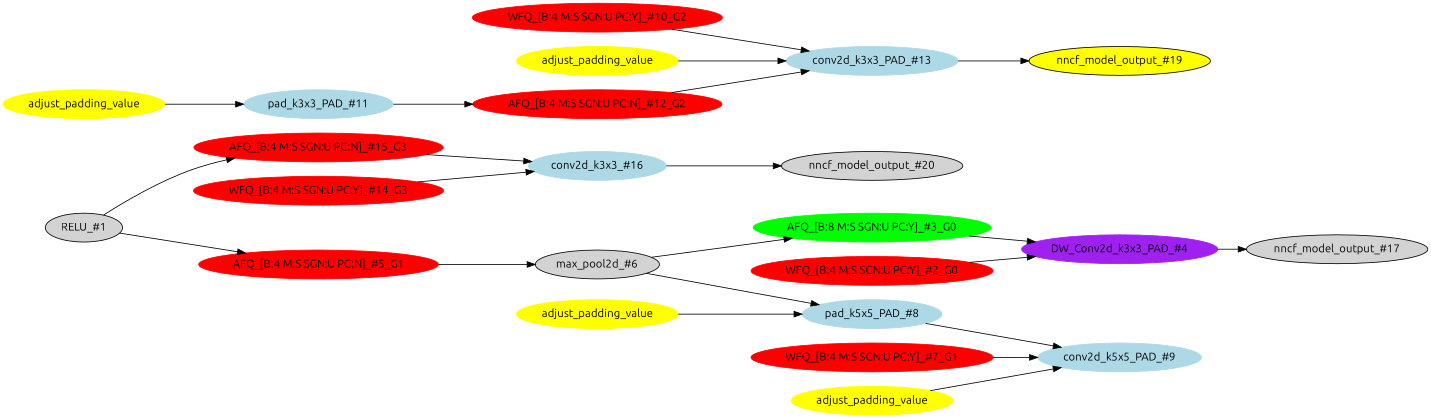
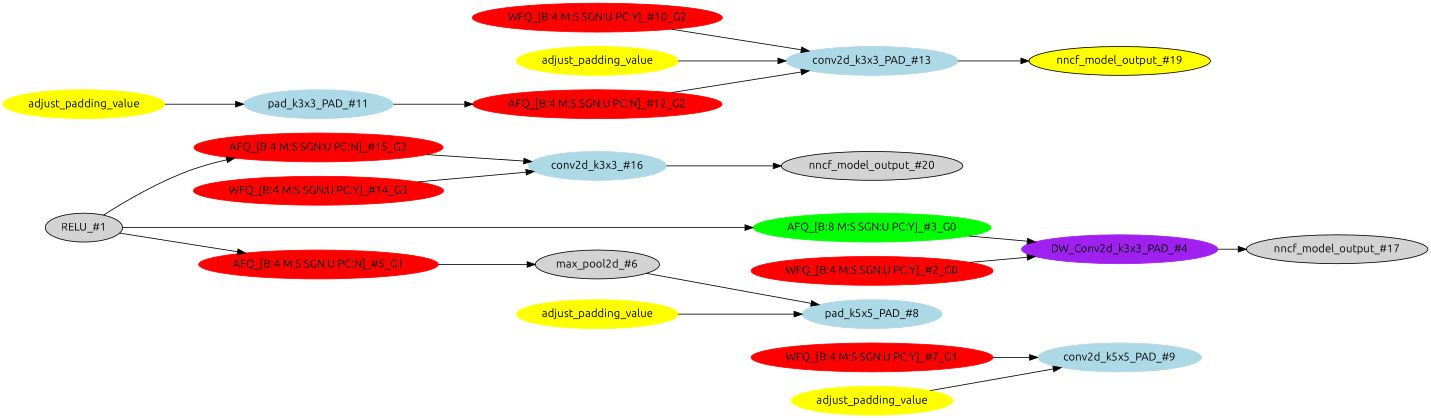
(718, 248) -> (434, 228)
(989, 335) -> none
